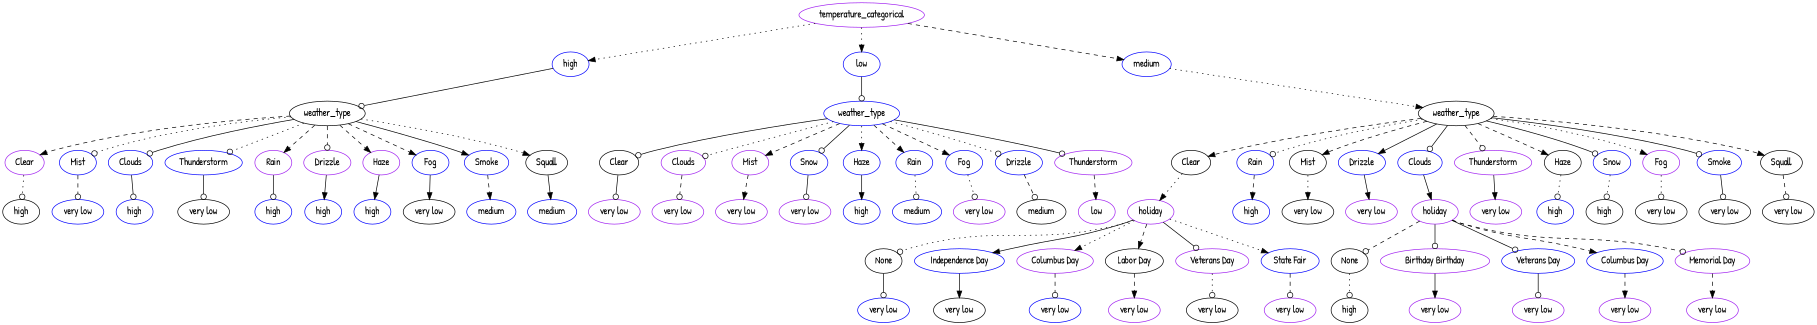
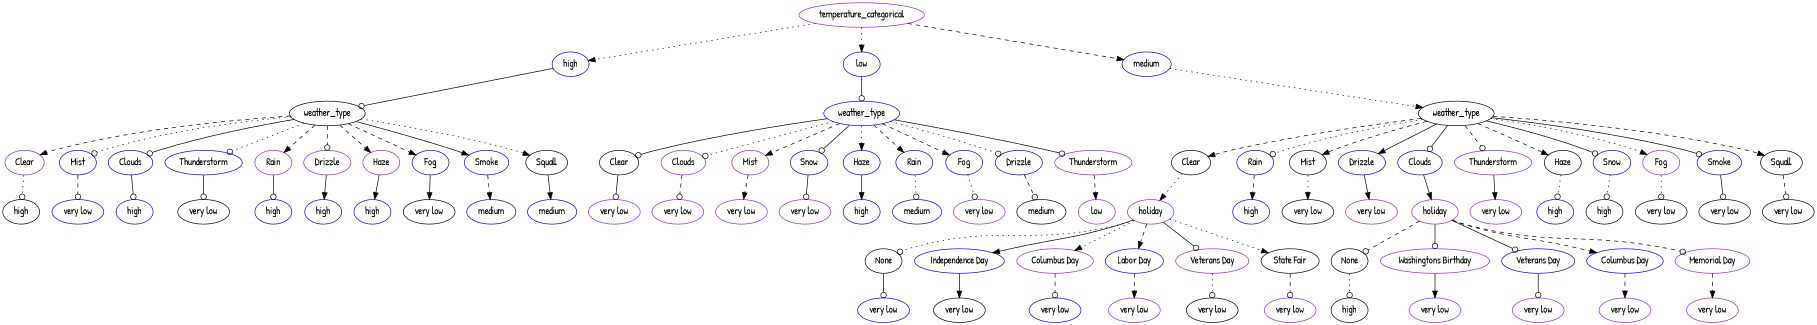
(1134, 261) -> (1134, 261)
(1290, 261) -> (1290, 261)
(1435, 261) -> (1435, 261)
